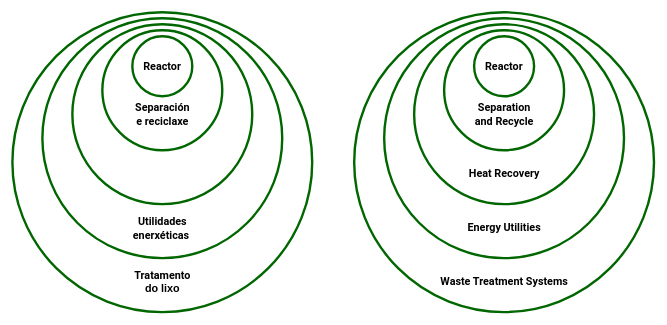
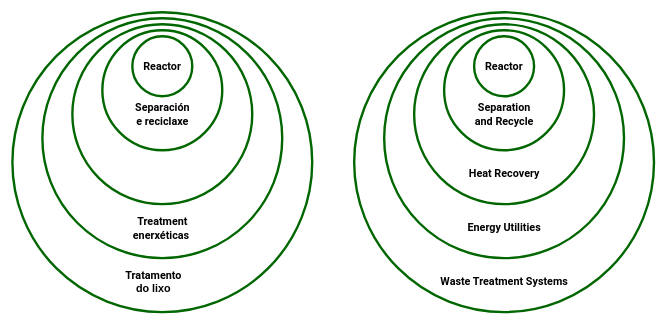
(163, 228) -> (163, 228)
(162, 282) -> (153, 282)
